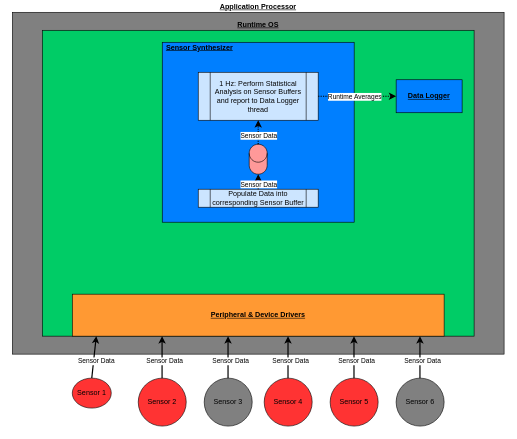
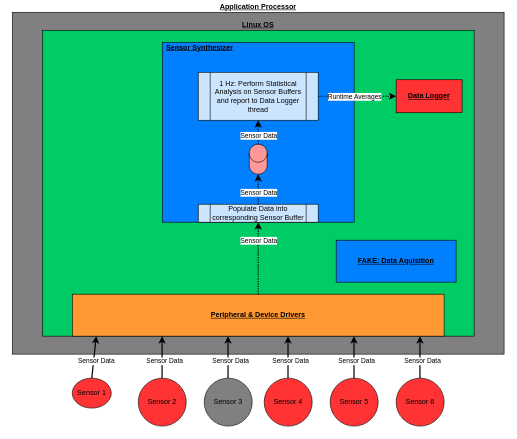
(258, 24) -> (258, 24)
(429, 96) -> (429, 96)
(258, 198) -> (258, 213)
none -> (258, 261)
none -> (396, 261)
(420, 402) -> (420, 402)
